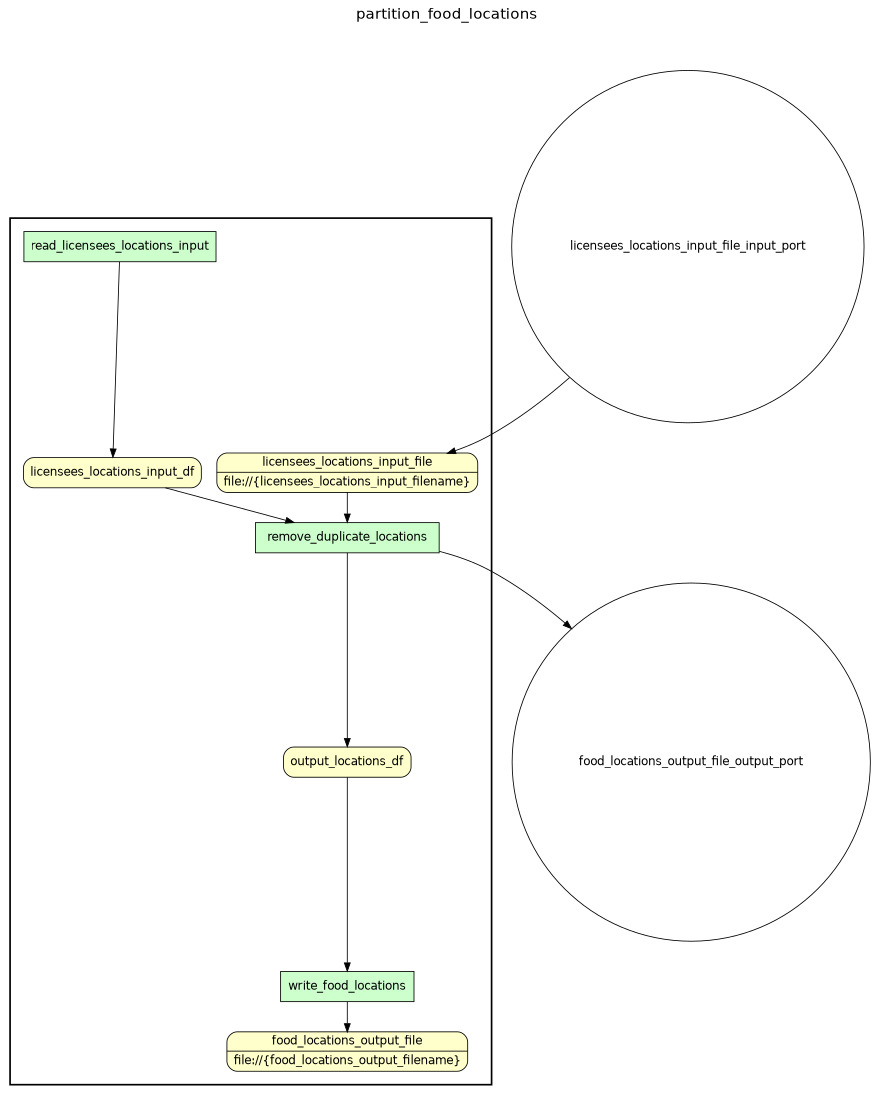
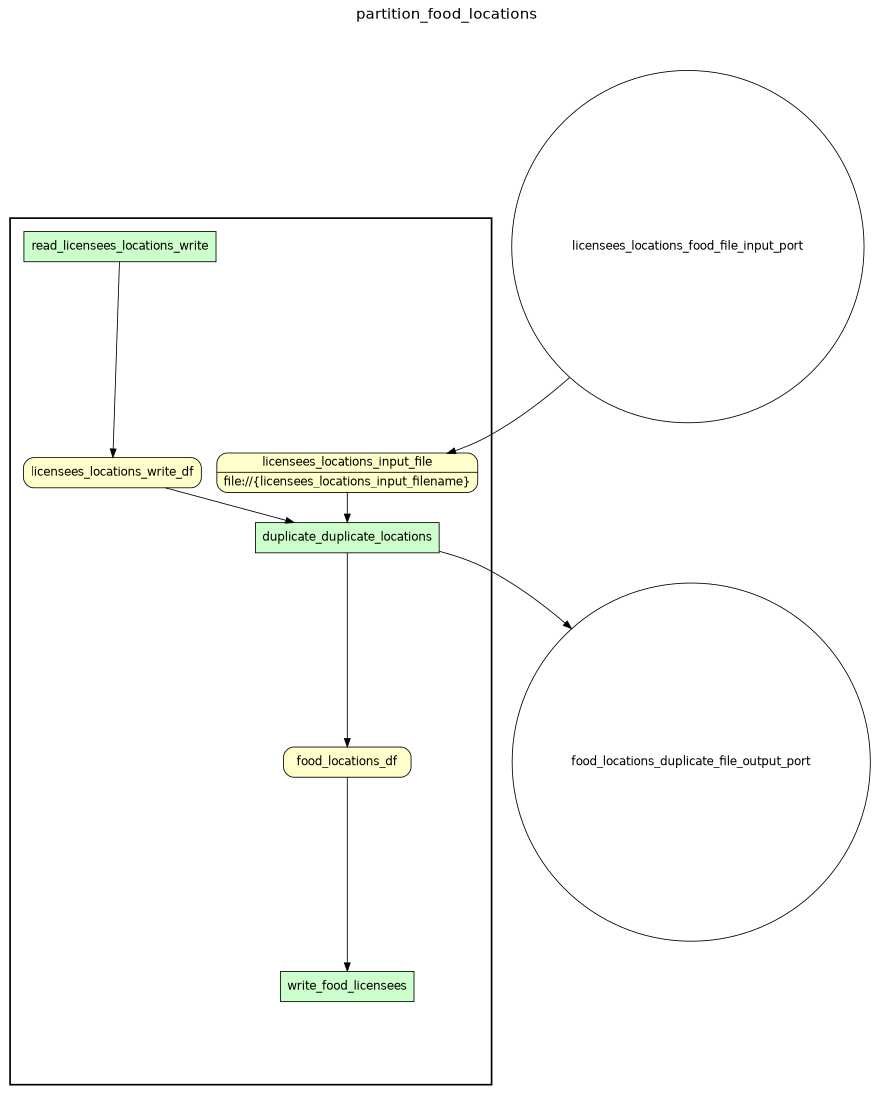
(120, 247) -> (120, 247)
(688, 247) -> (688, 247)
(112, 473) -> (112, 473)
(347, 538) -> (347, 538)
(347, 762) -> (347, 762)
(691, 762) -> (691, 762)
(347, 987) -> (347, 987)
(347, 1052) -> none
